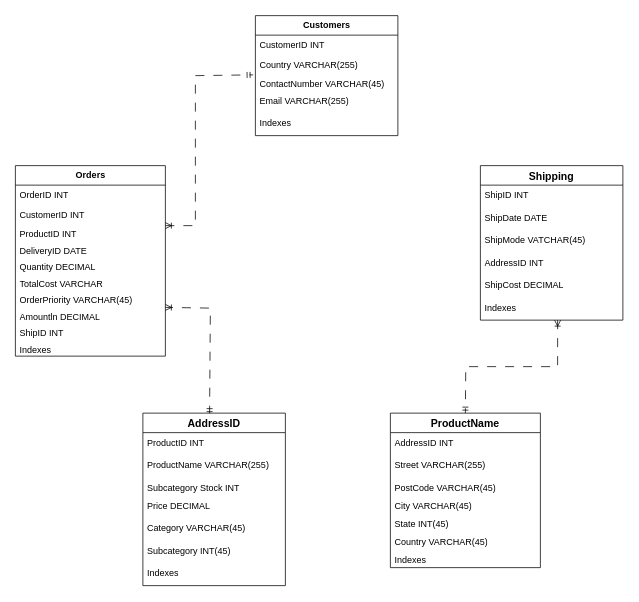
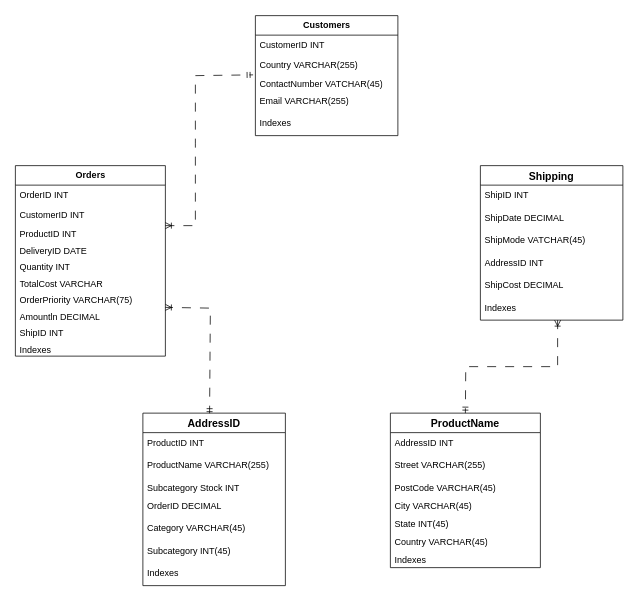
(322, 85) -> (322, 85)
(515, 218) -> (523, 218)
(58, 268) -> (48, 268)
(79, 301) -> (79, 301)
(178, 506) -> (184, 506)
